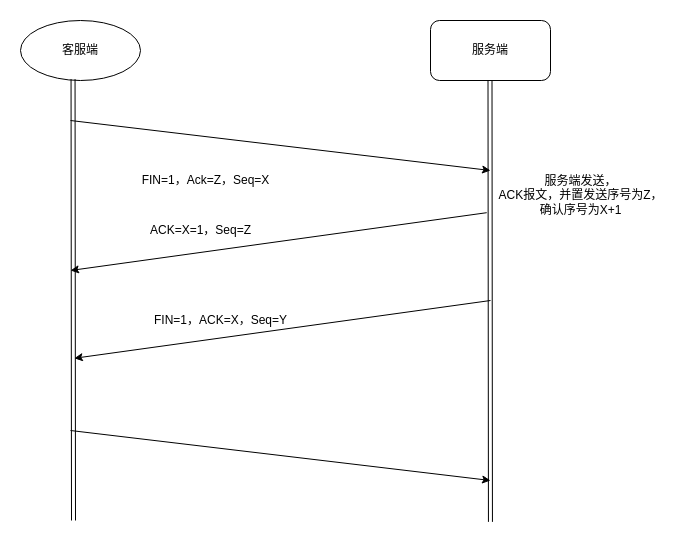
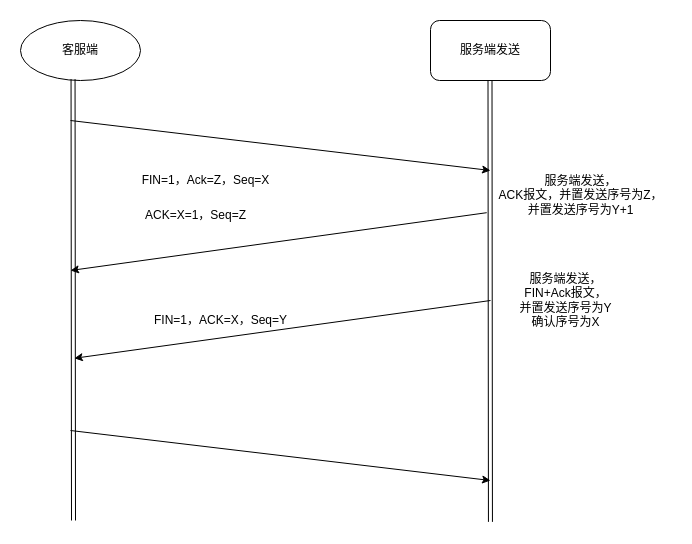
(491, 51) -> (491, 51)
(581, 196) -> (581, 196)
(201, 231) -> (196, 216)
none -> (566, 301)
